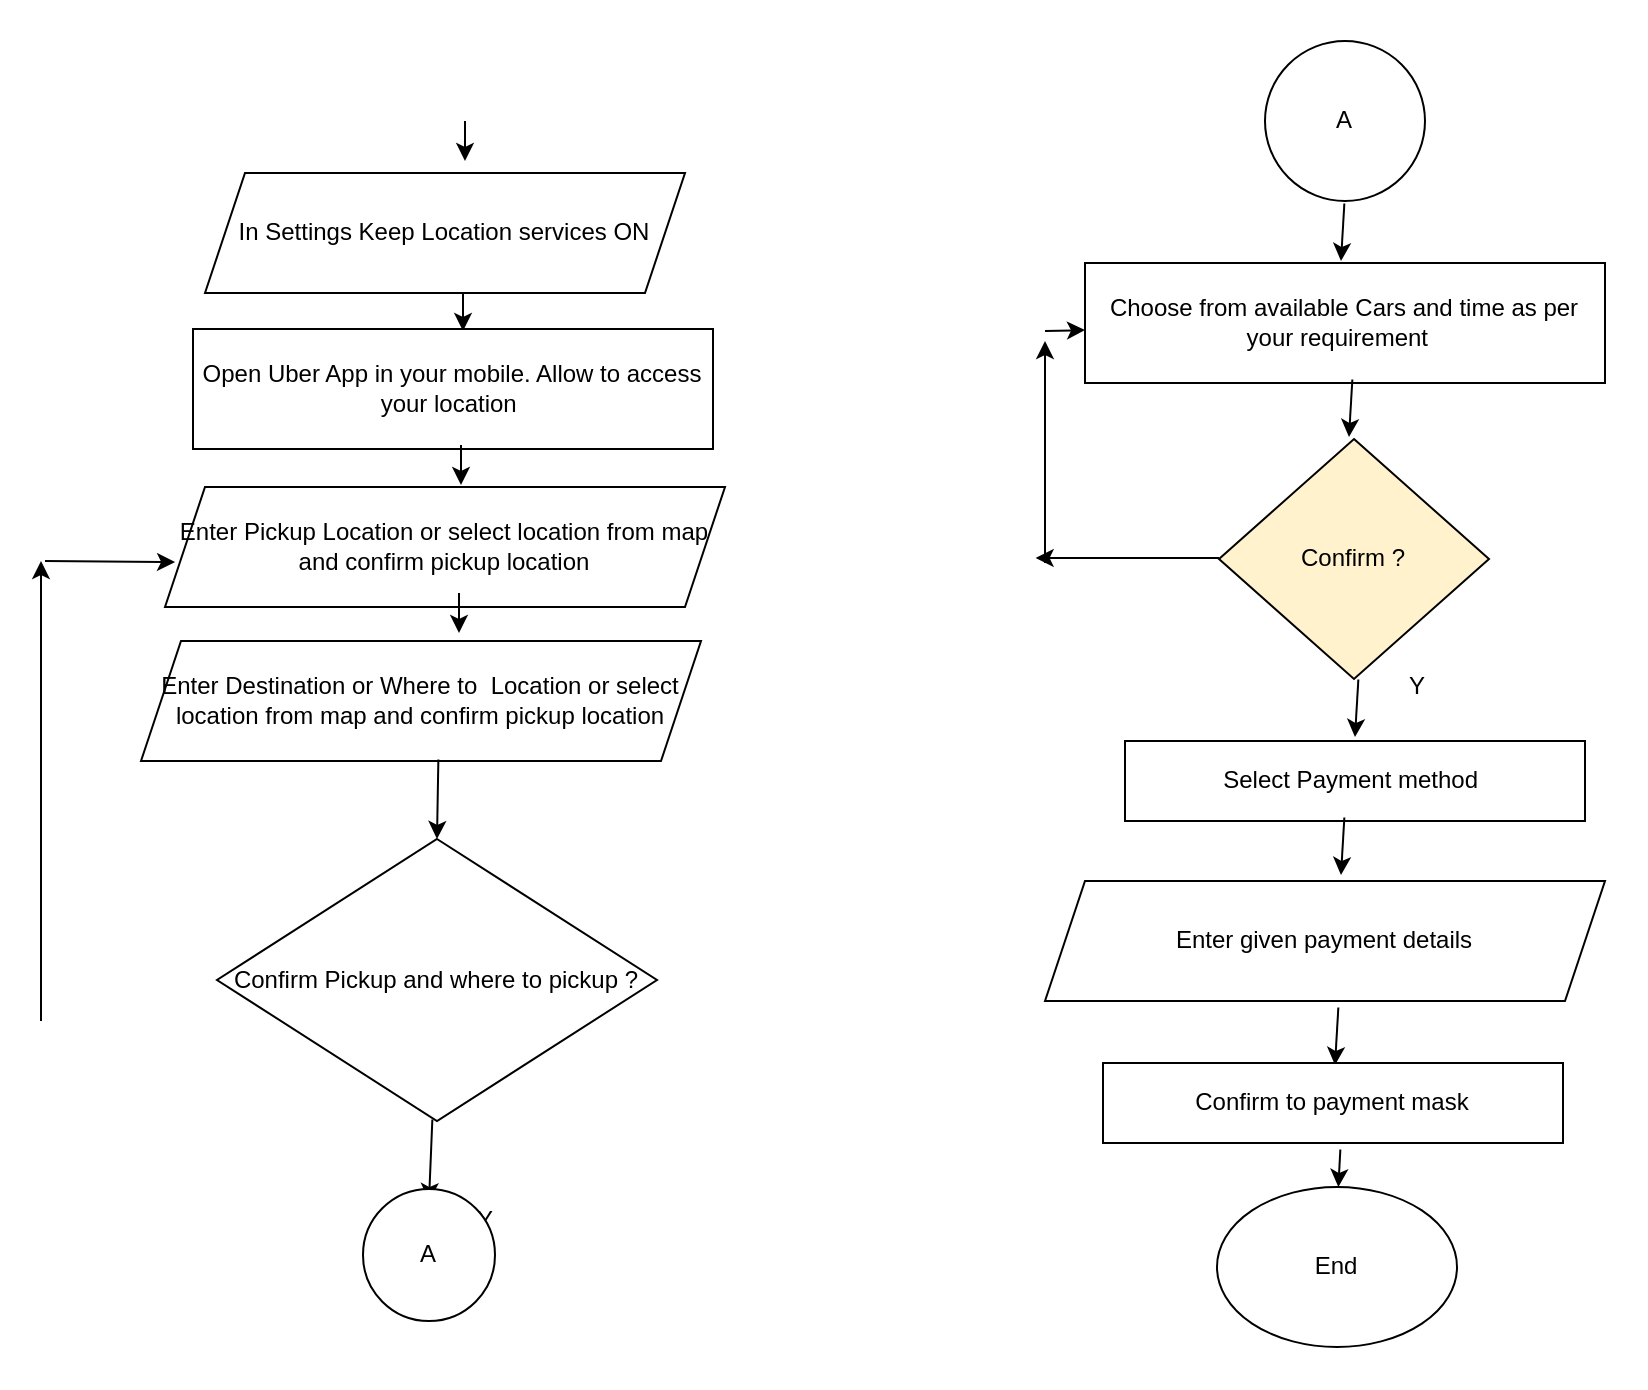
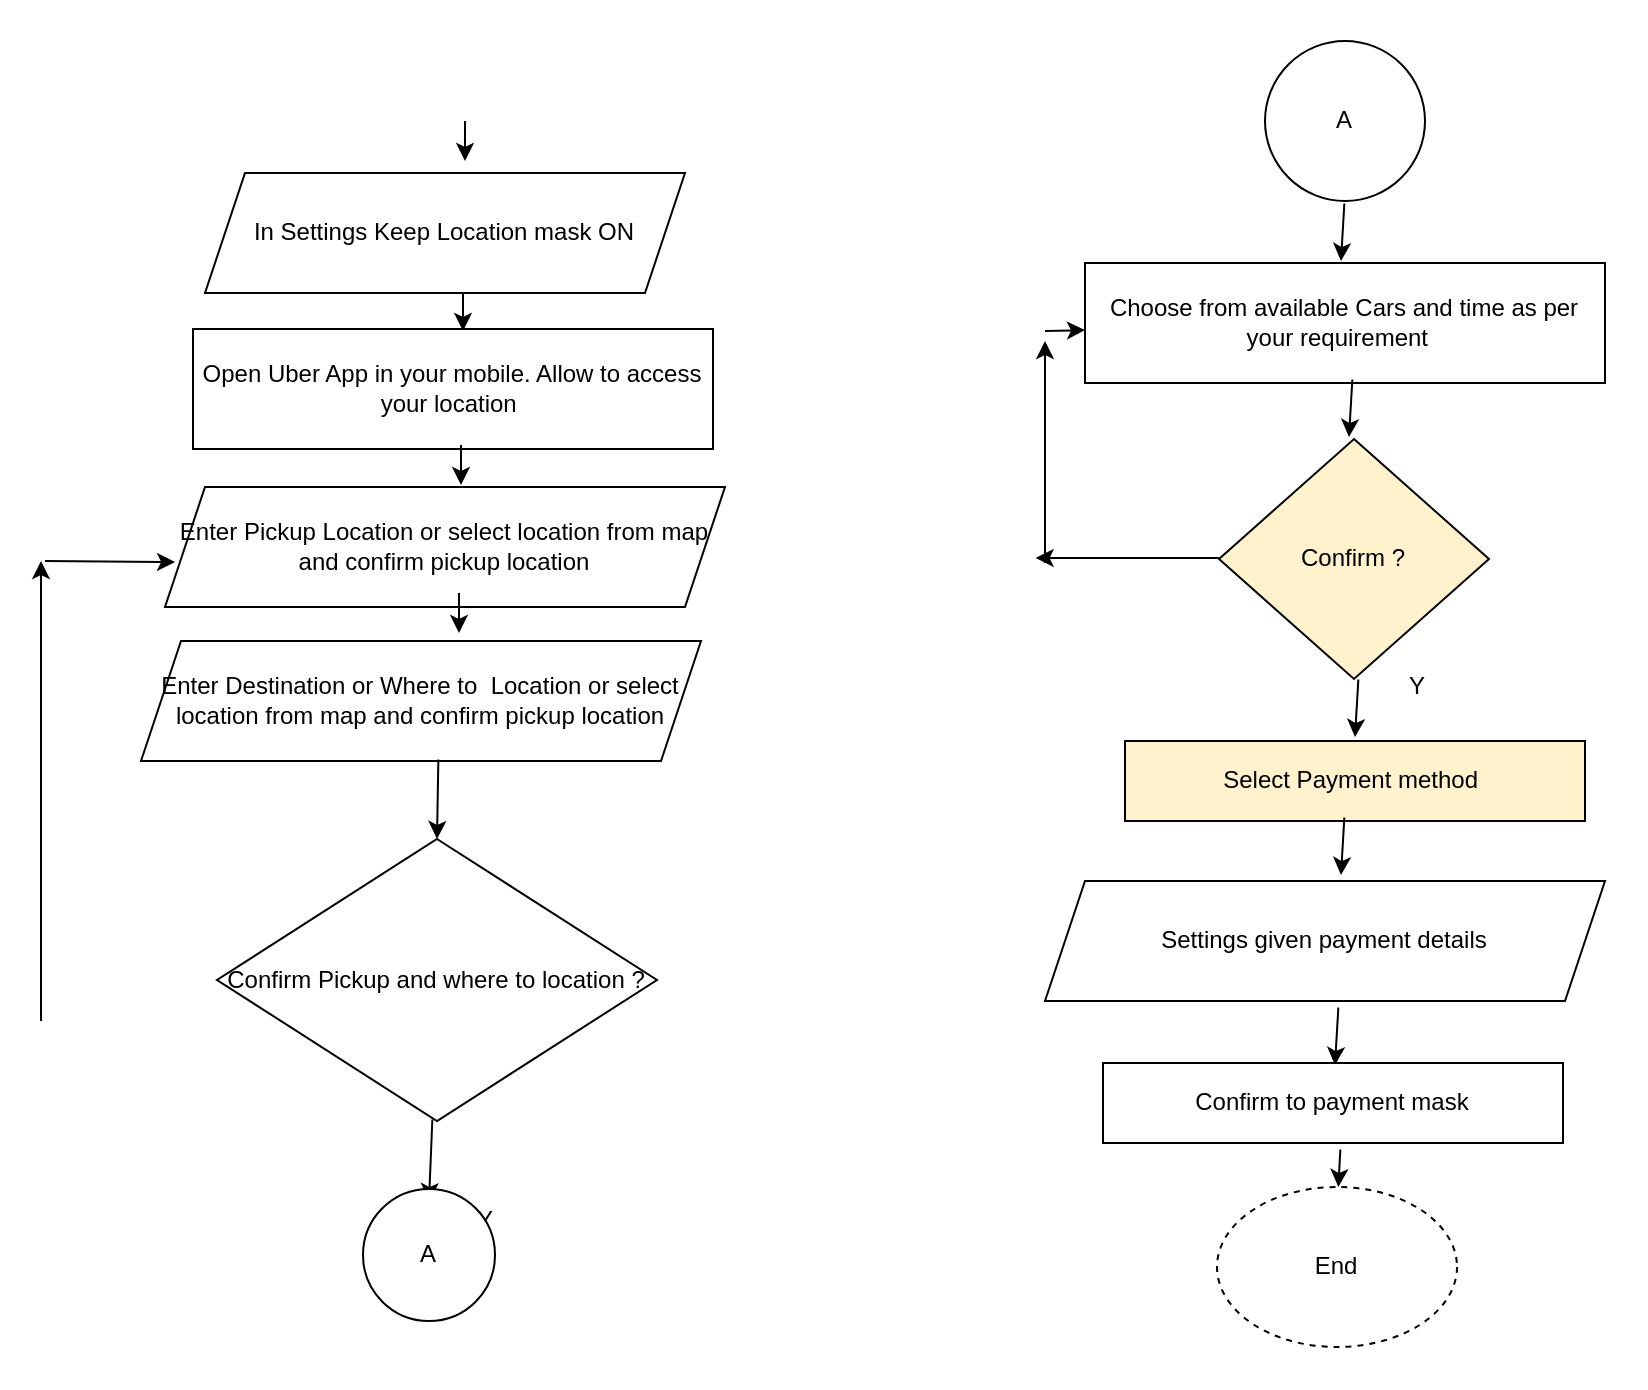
(445, 233) -> (445, 233)
(1355, 781) -> (1355, 781)
(1325, 941) -> (1325, 941)
(437, 981) -> (437, 981)
(1337, 1267) -> (1337, 1267)
